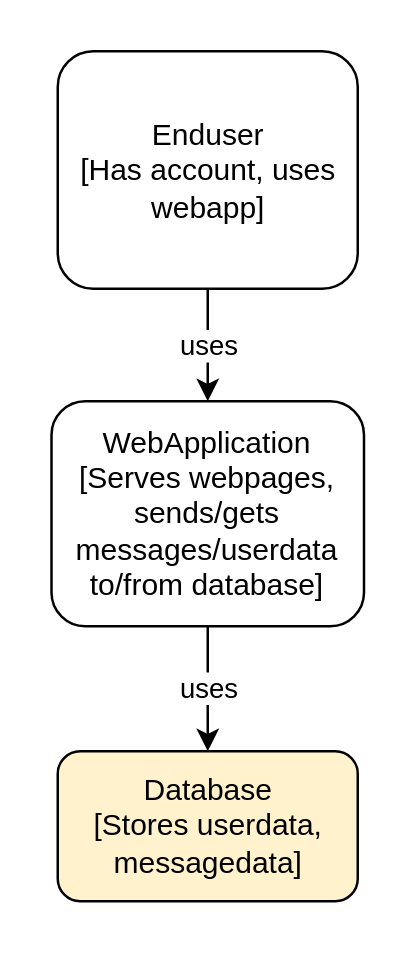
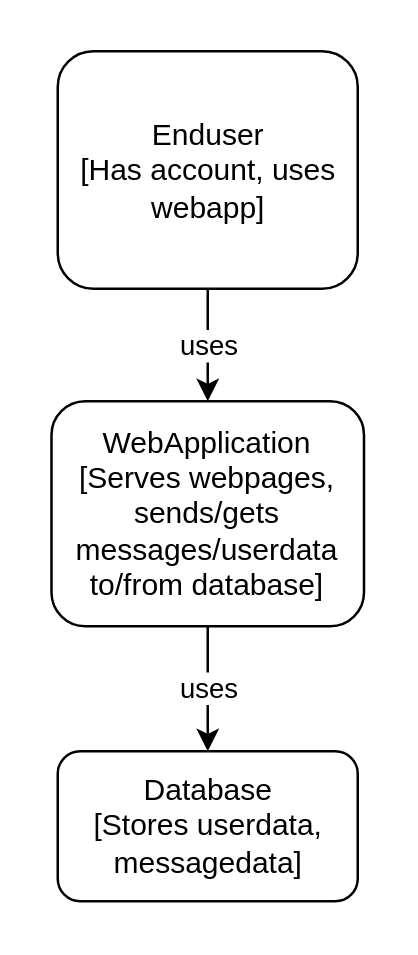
(208, 826) -> (208, 826)
